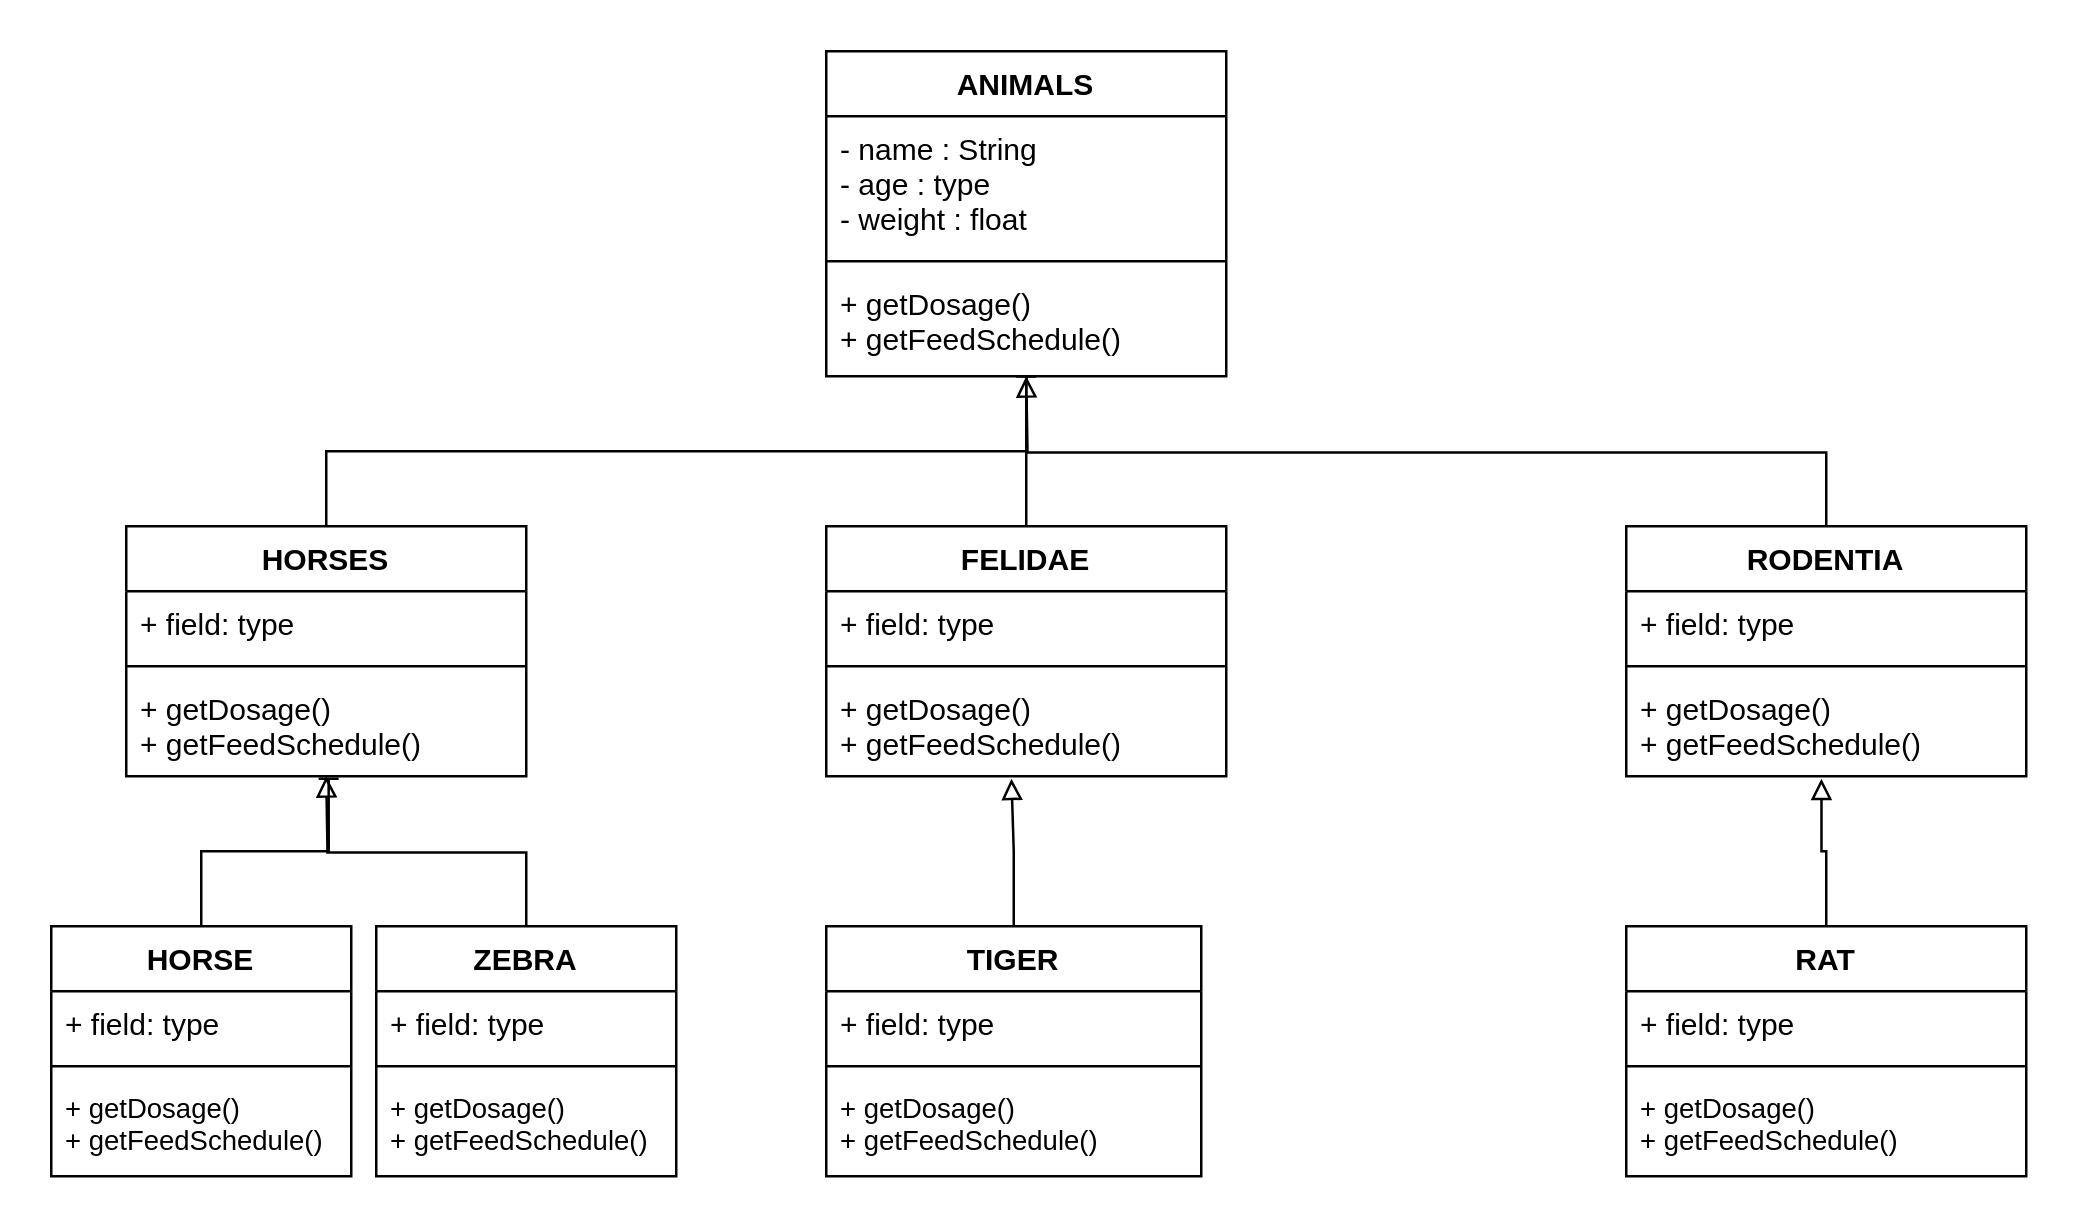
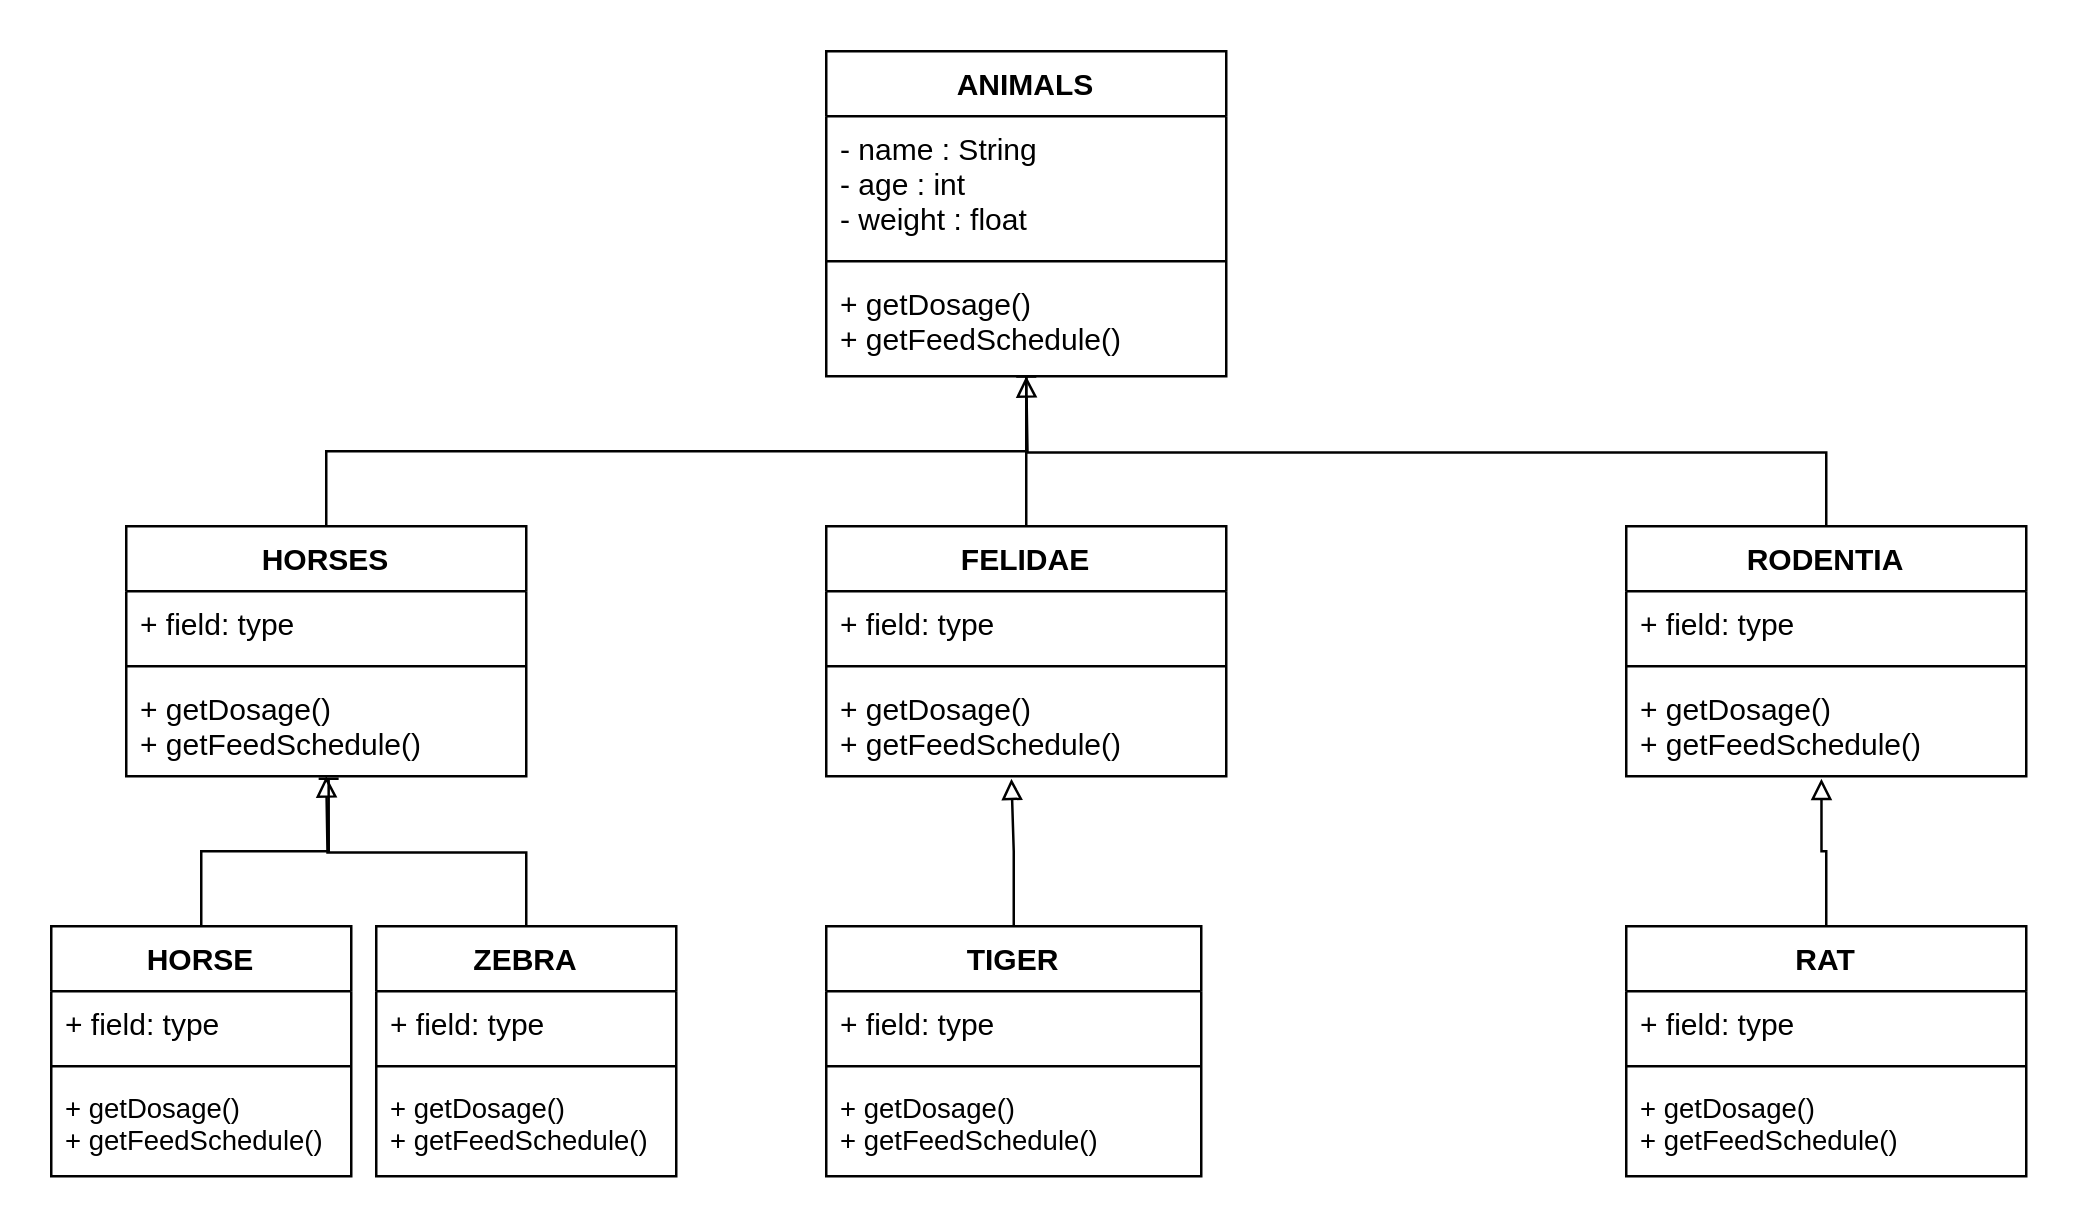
(947, 150) -> (947, 150)
